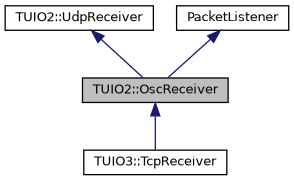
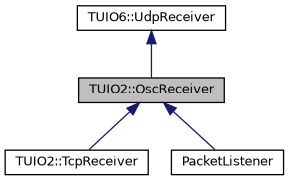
(79, 18) -> (151, 18)
(189, 58) -> (194, 131)
(155, 162) -> (77, 162)
